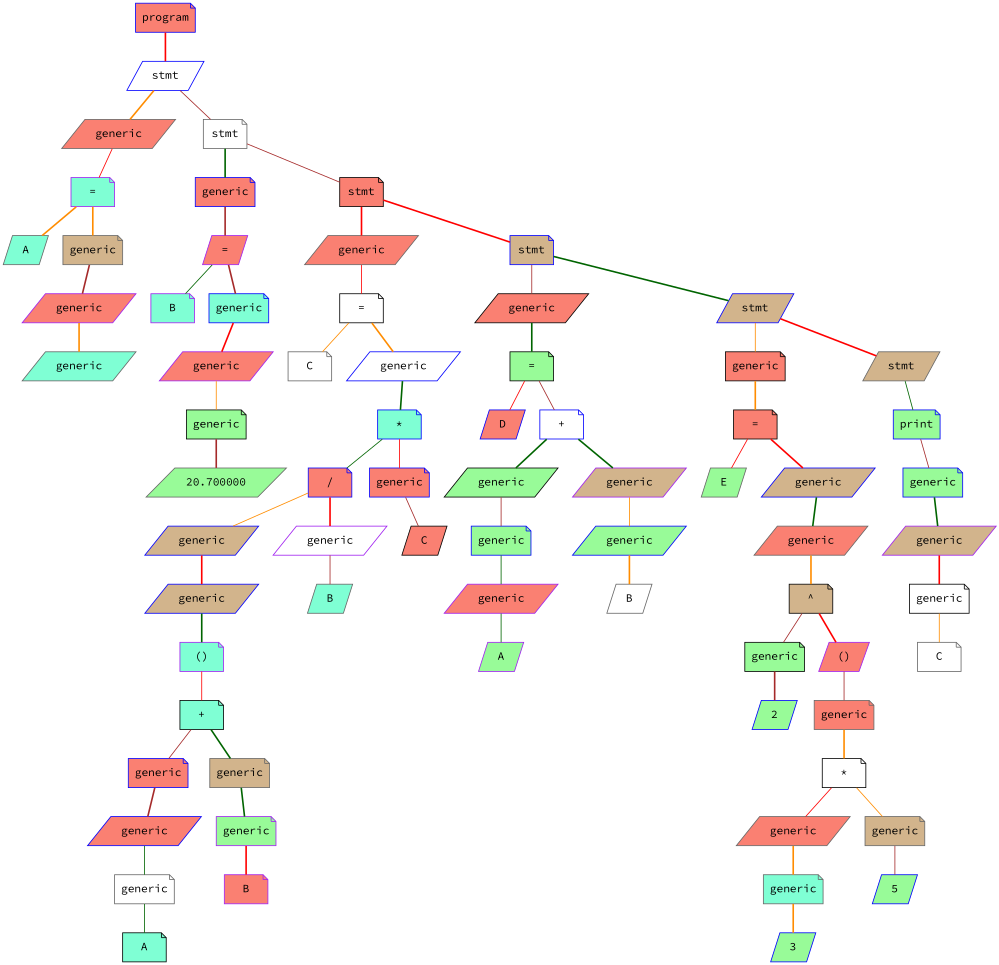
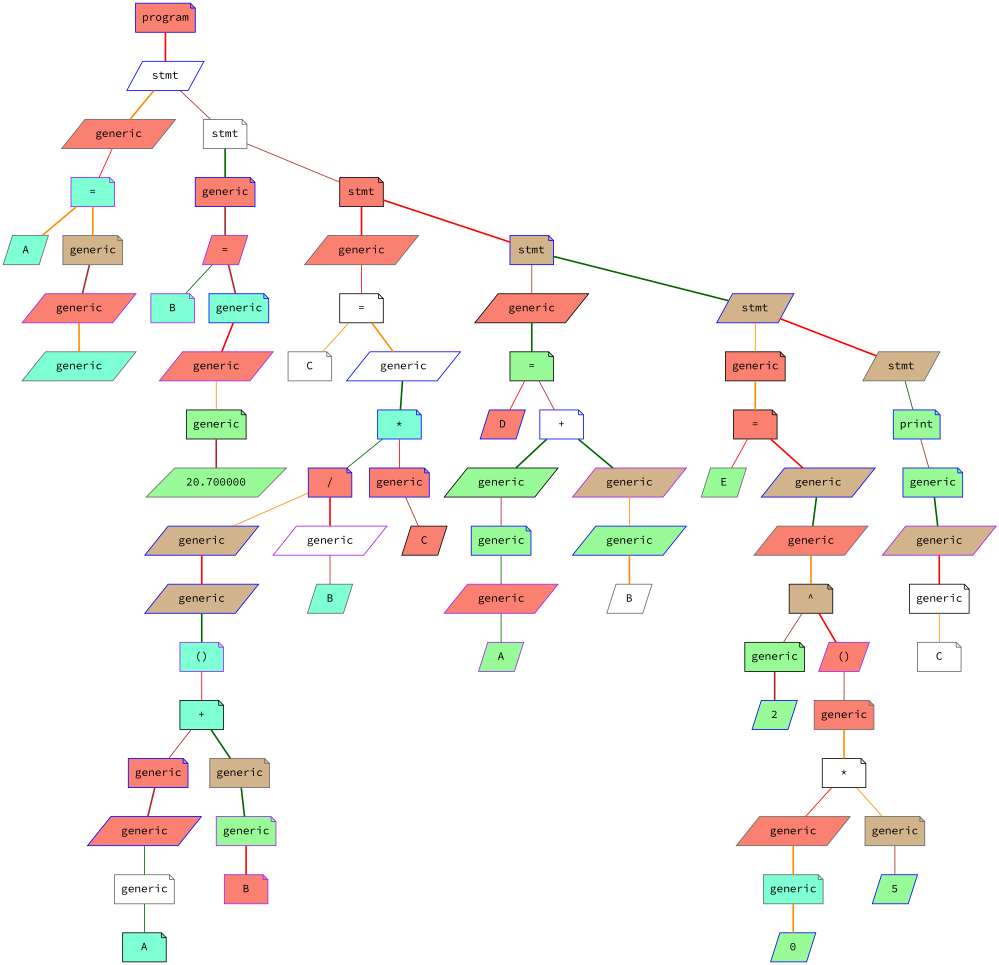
(793, 947) -> (793, 947)
